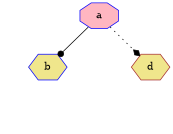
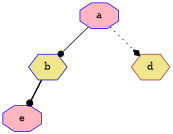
none -> (22, 119)
